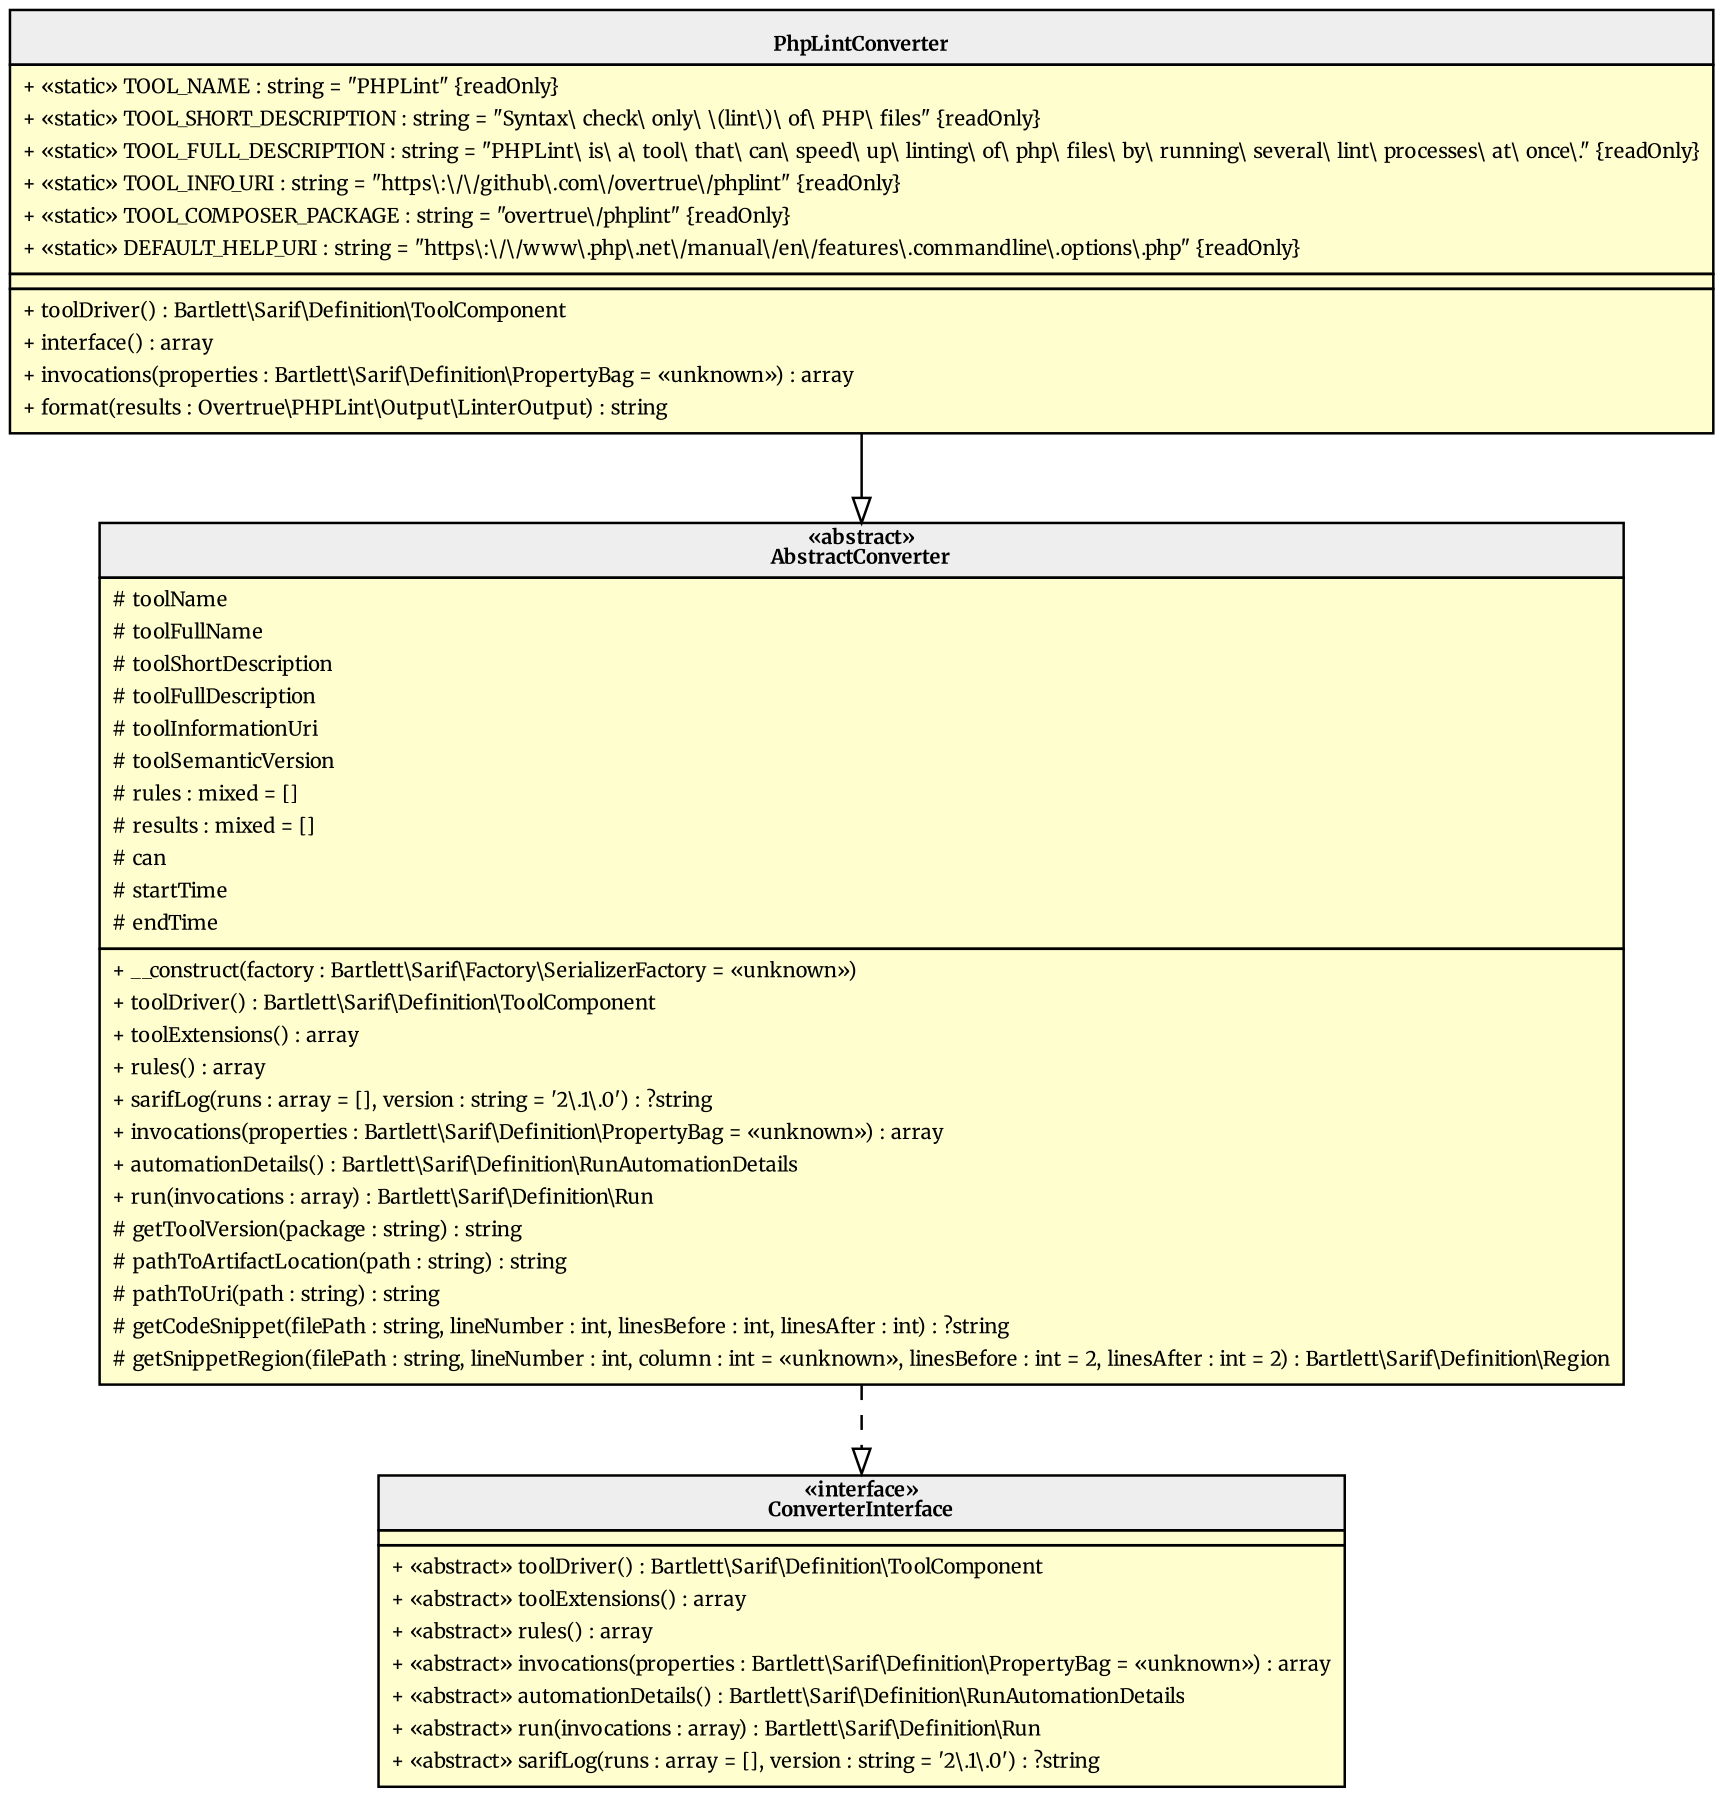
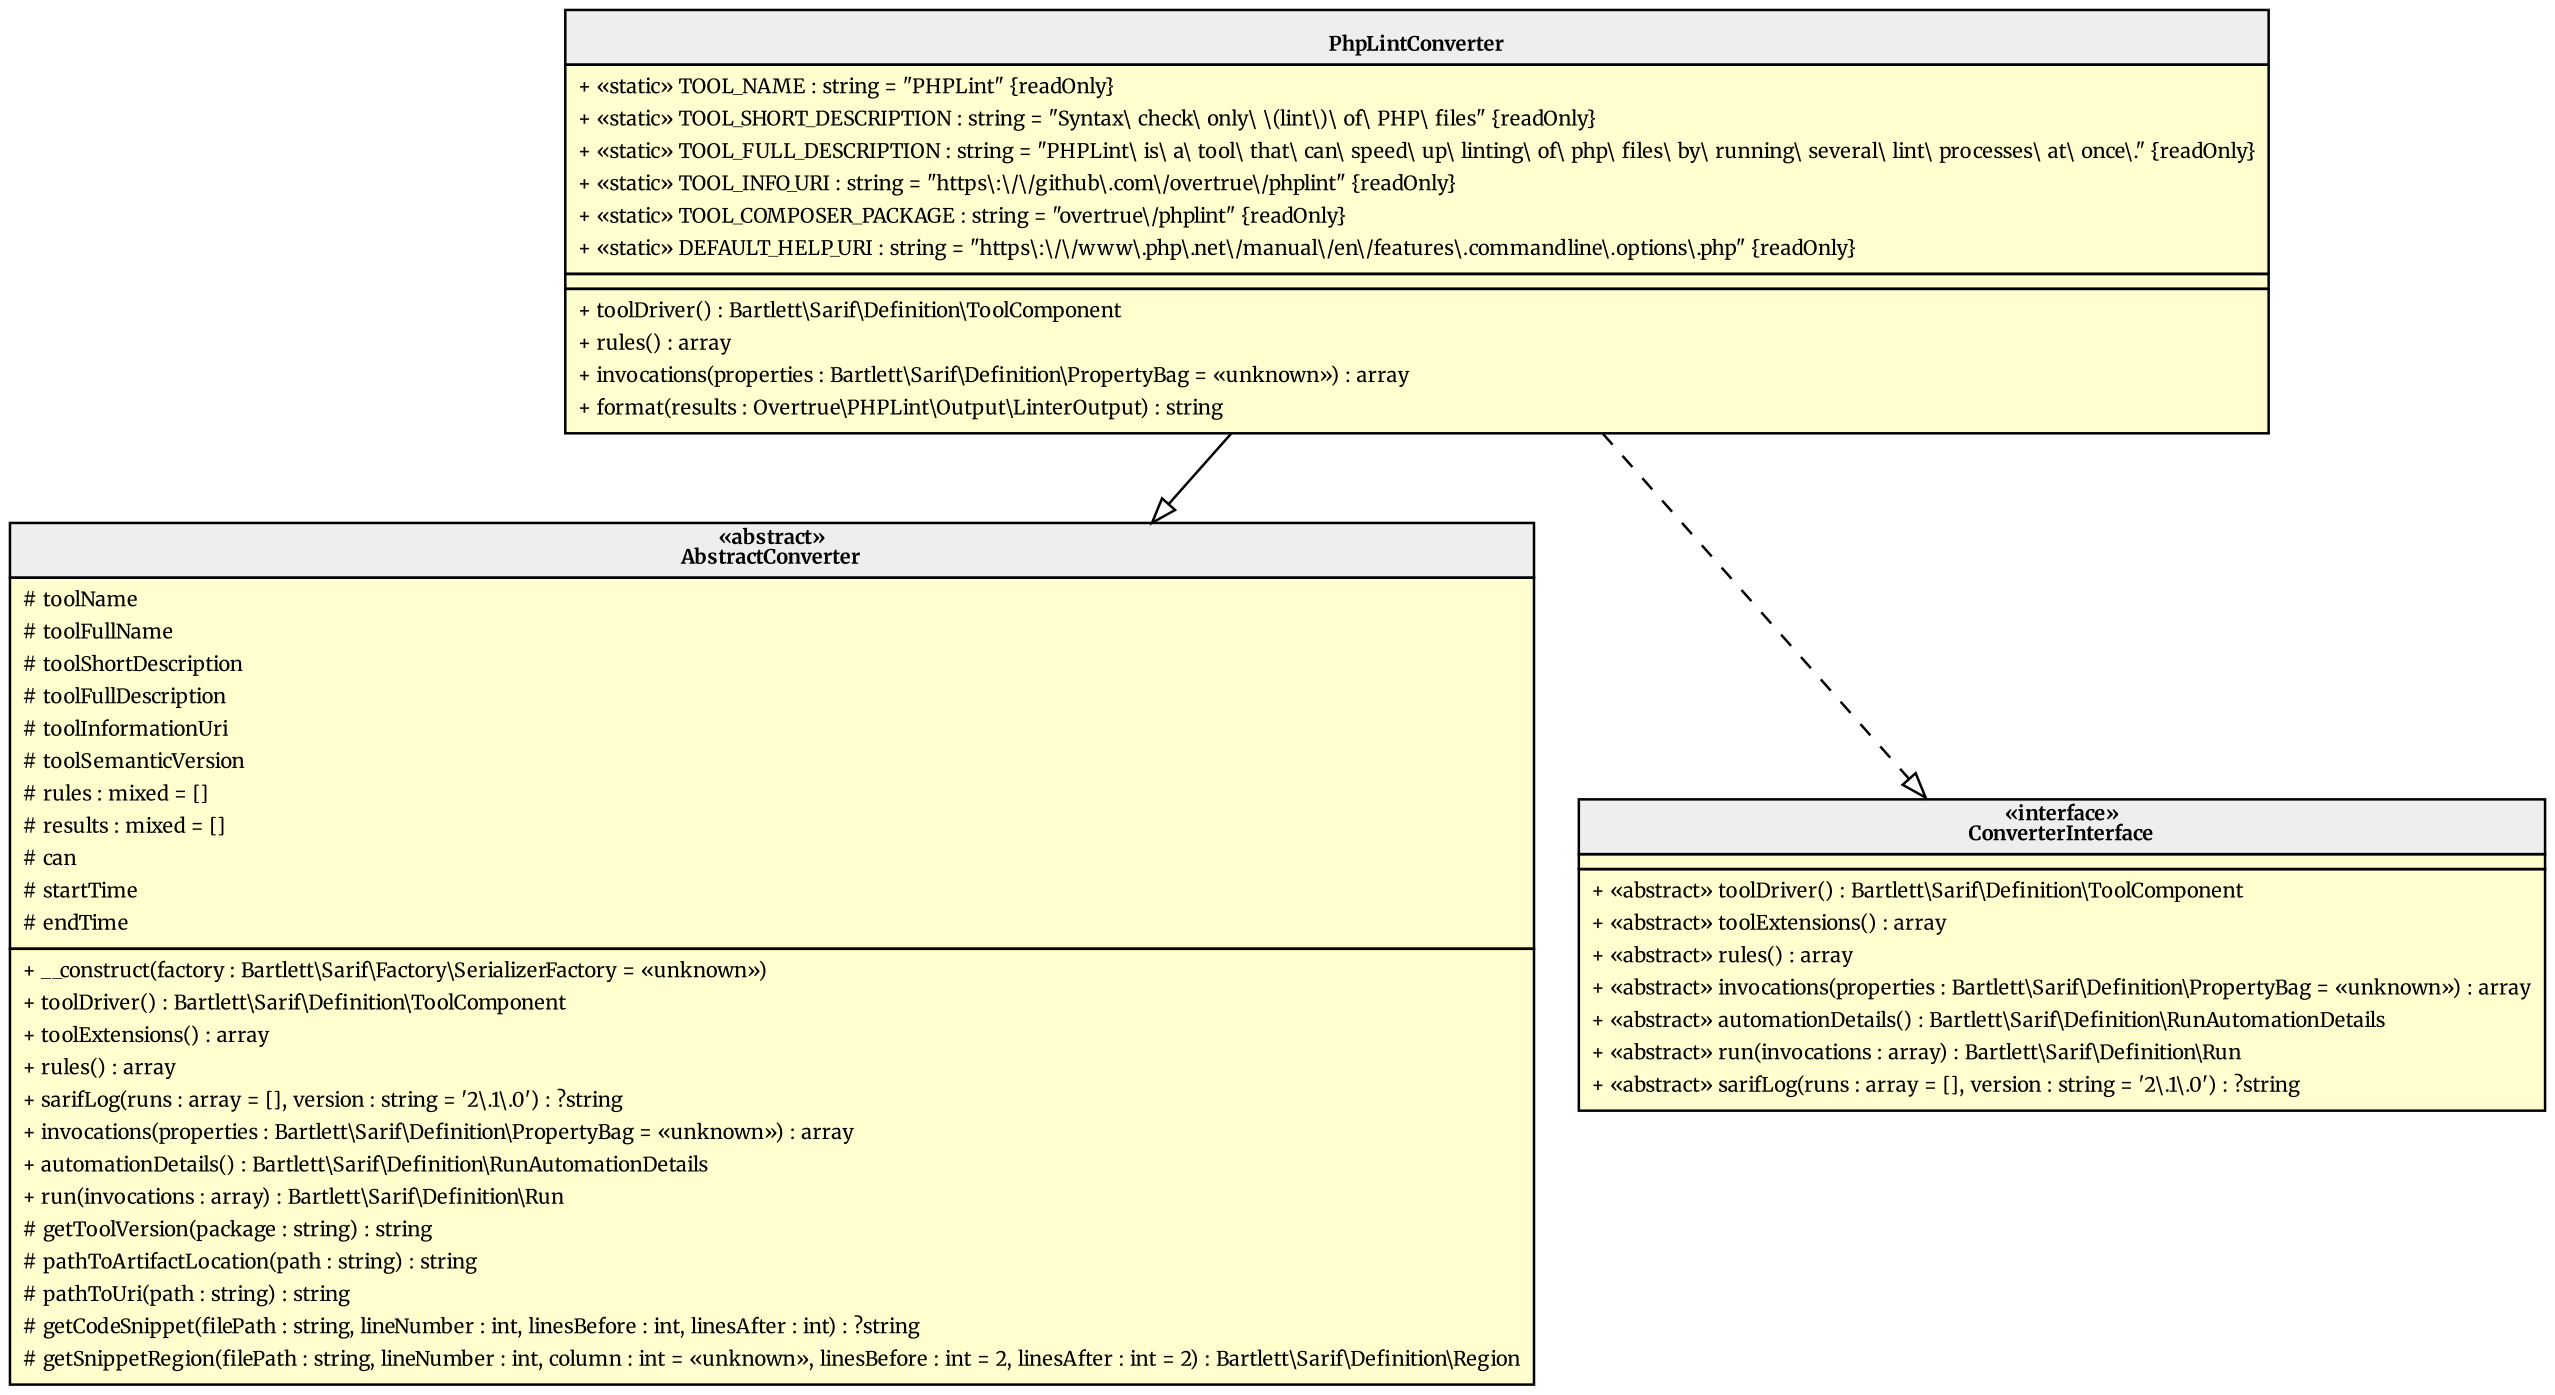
(118, 344) -> (655, 344)
(862, 1417) -> (1756, 606)
